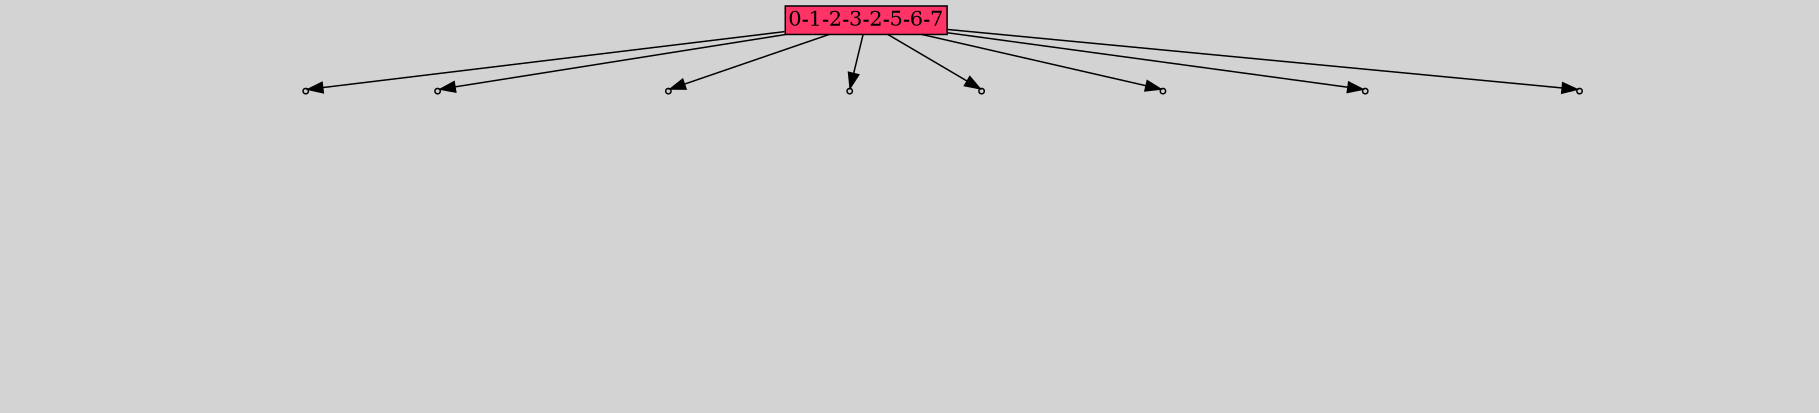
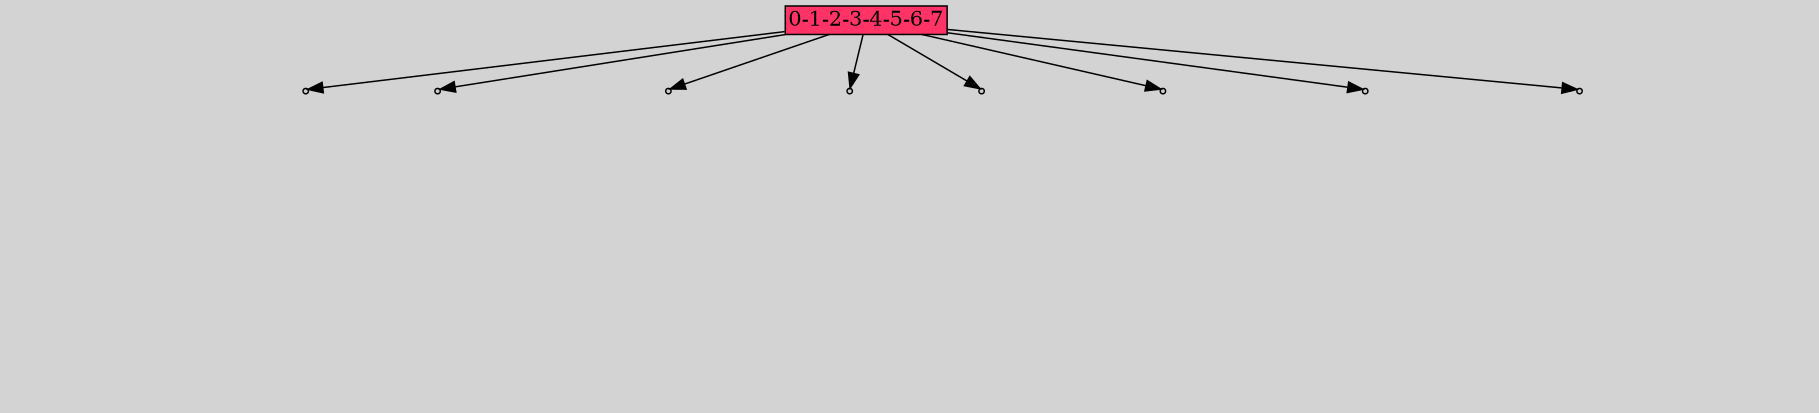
(866, 20) -> (866, 20)
